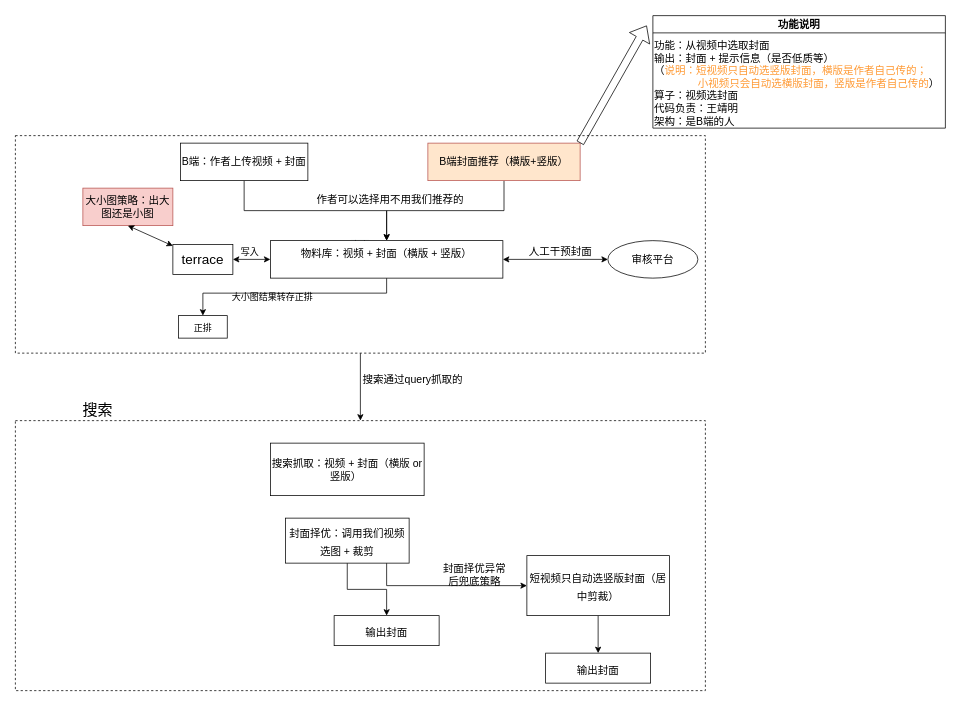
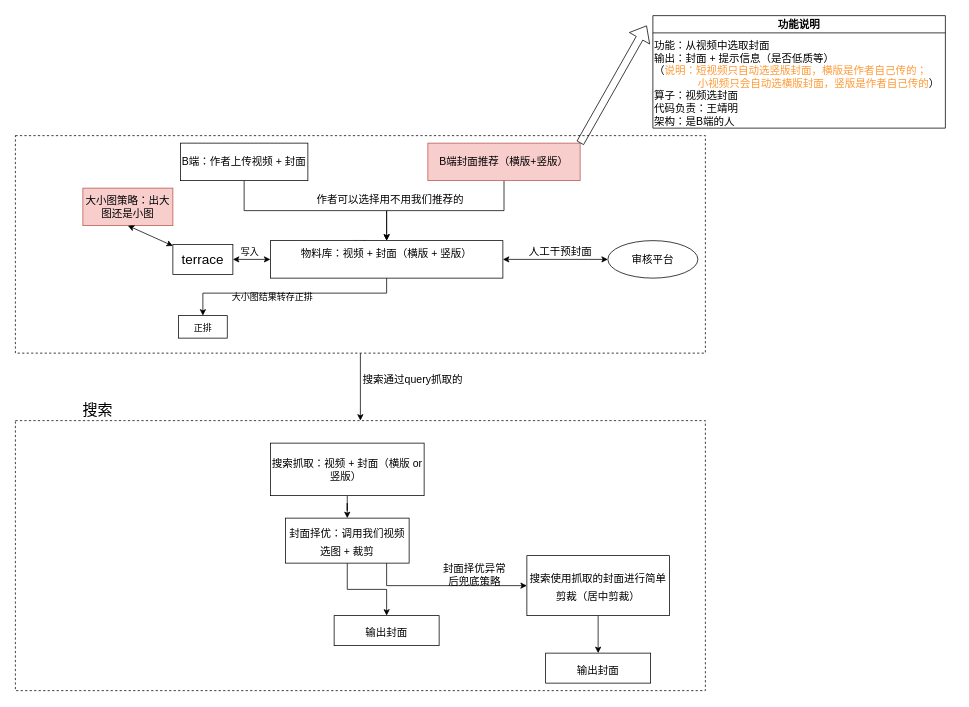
(504, 162) -> (504, 162)
none -> (347, 509)
(598, 585) -> (598, 585)
